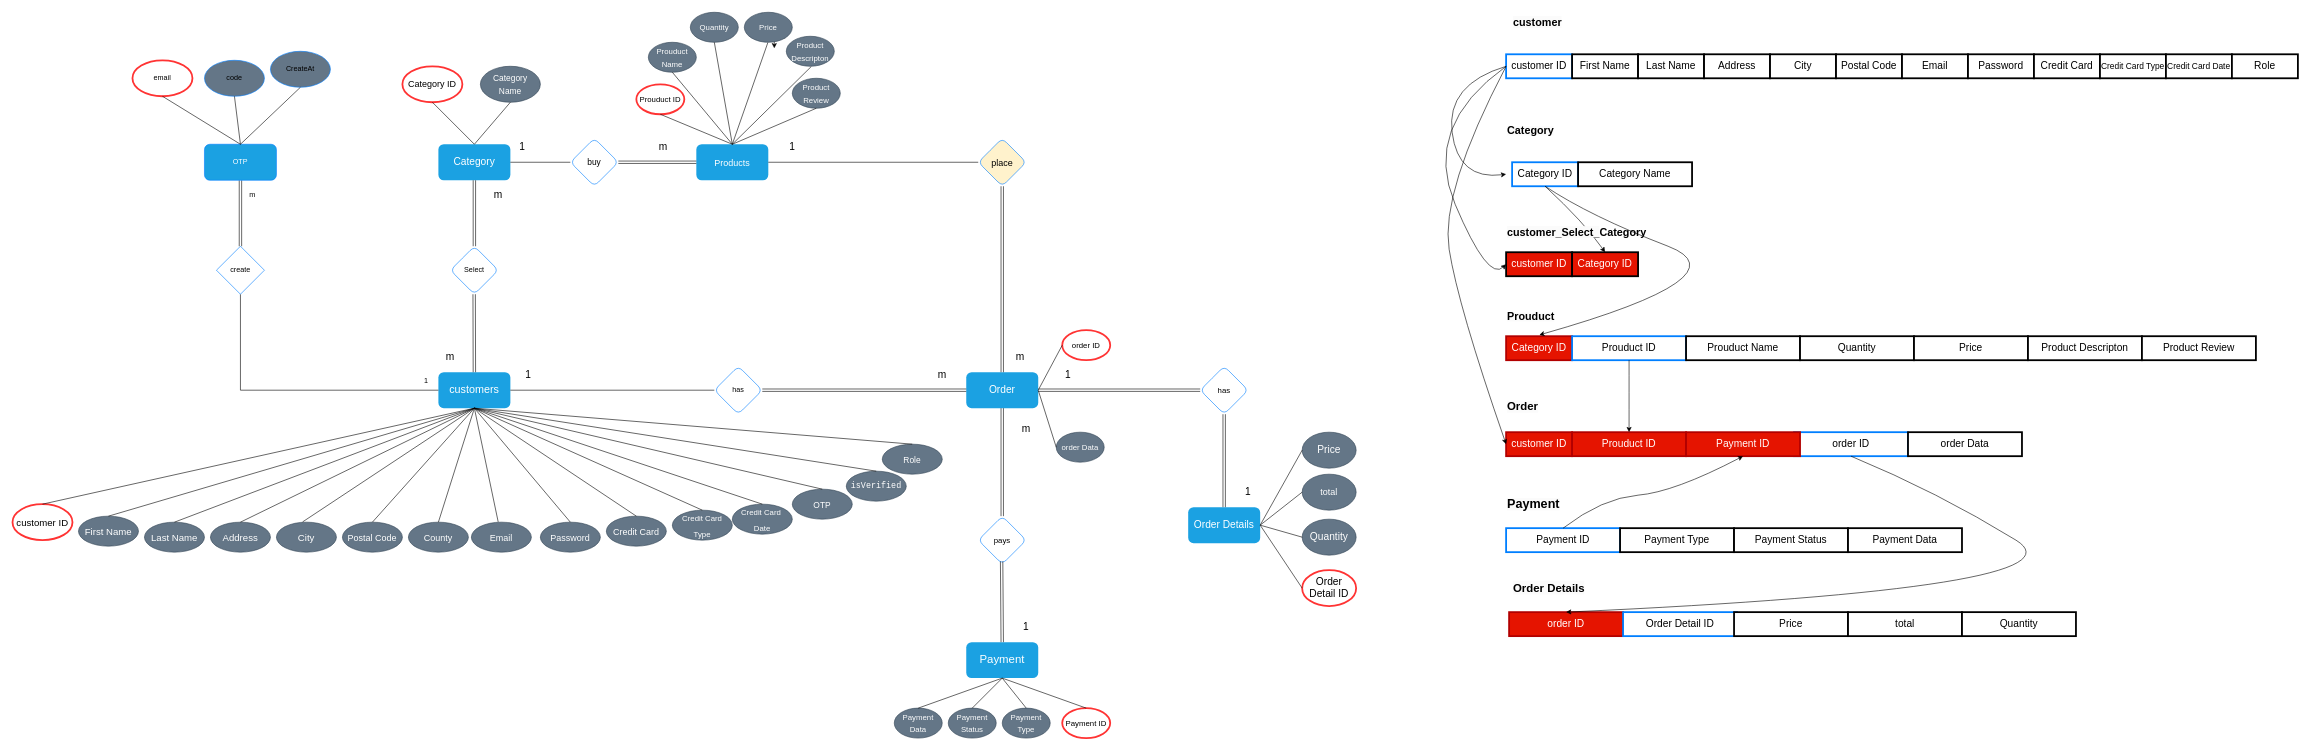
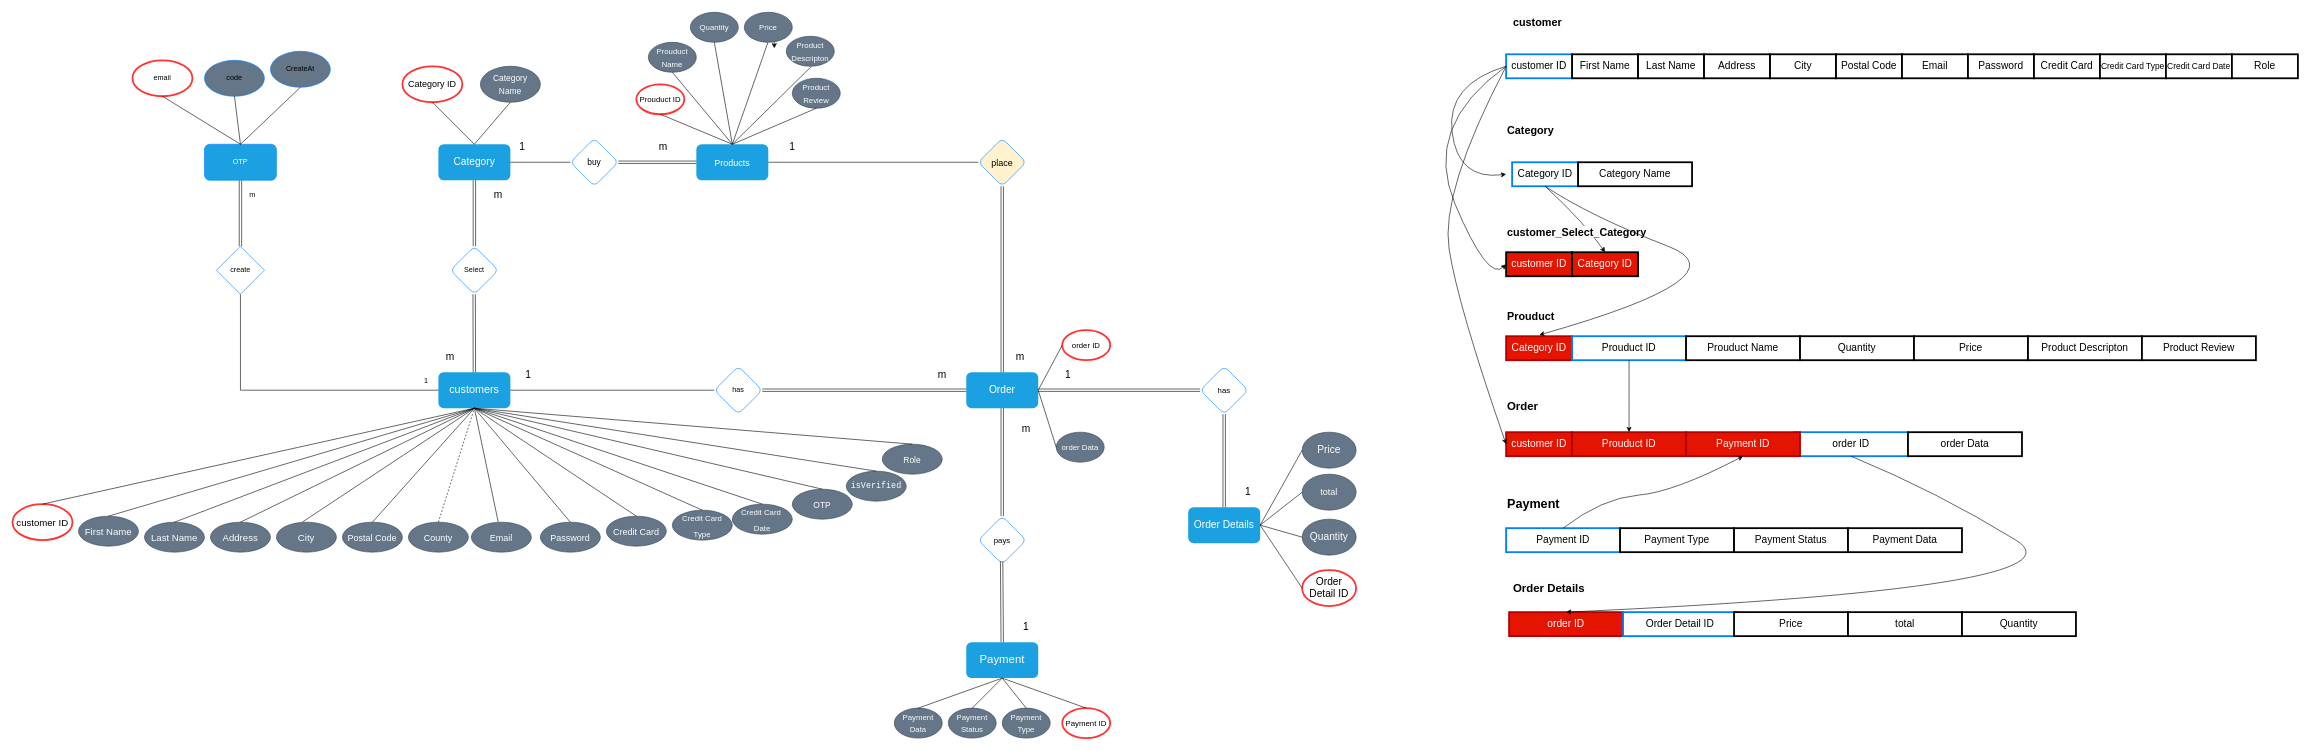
(456, 467) -> (456, 467)
